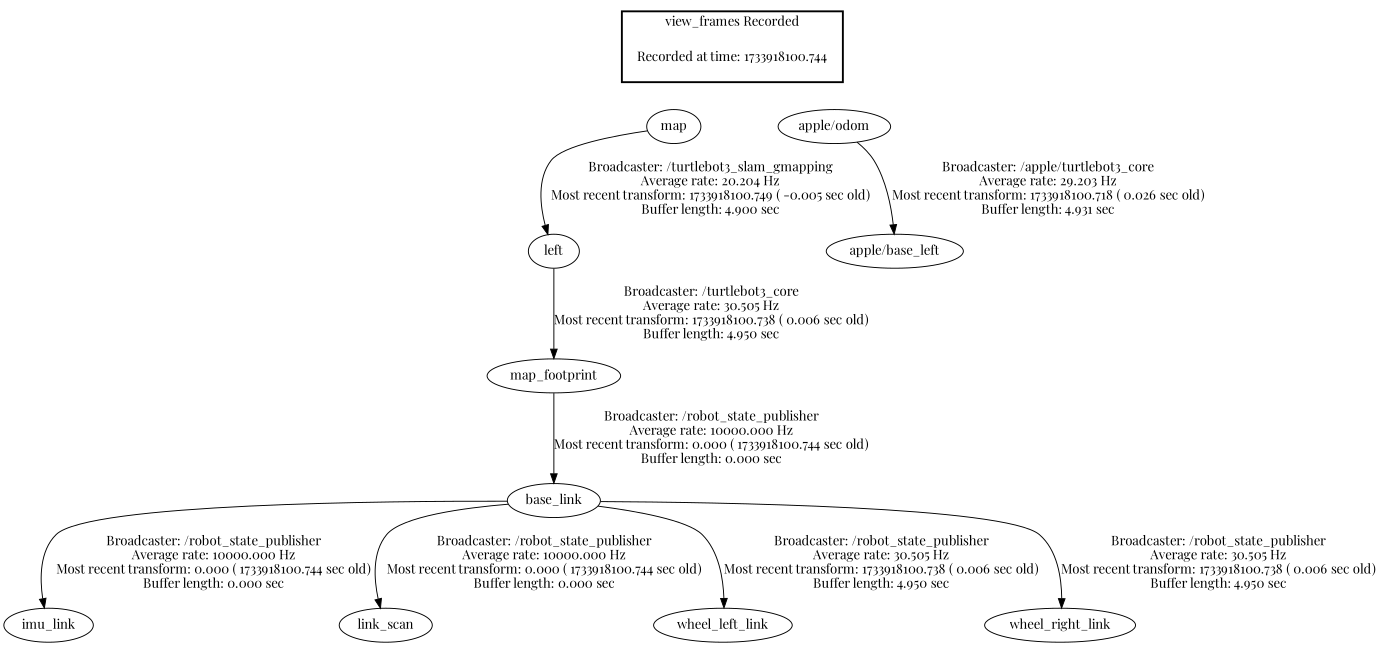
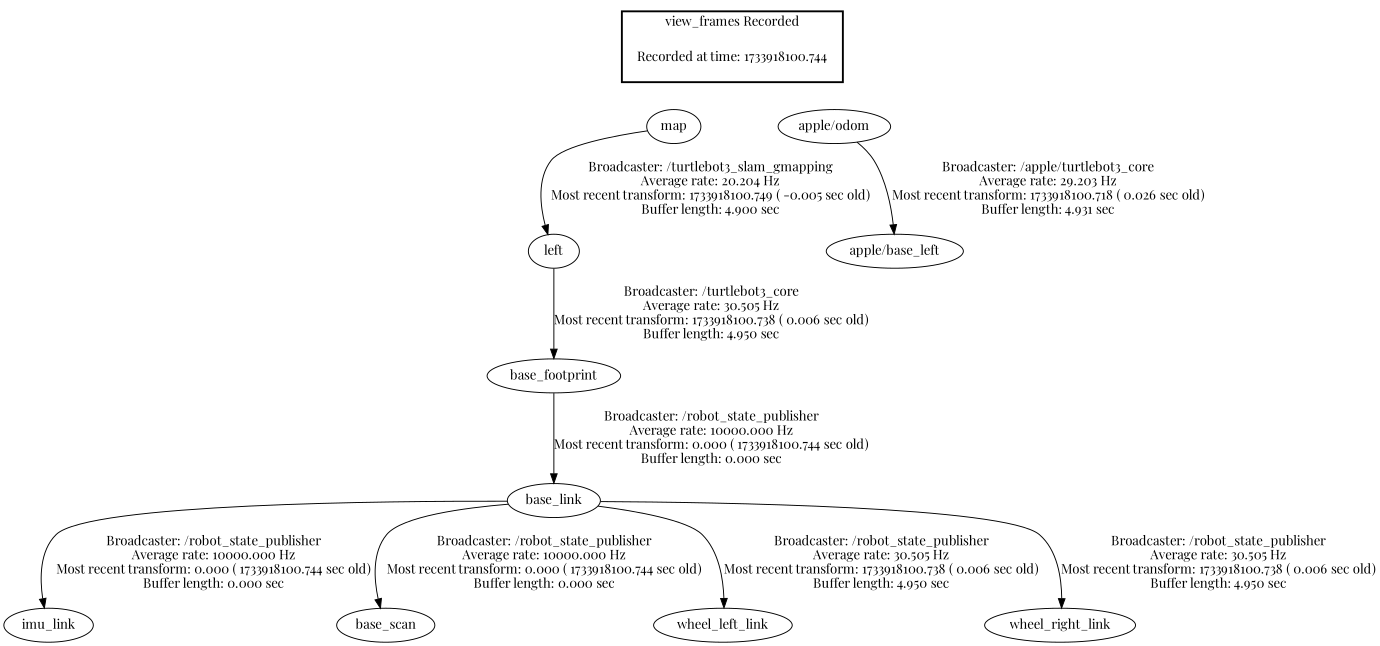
(554, 376) -> (554, 376)
(386, 625) -> (386, 625)
